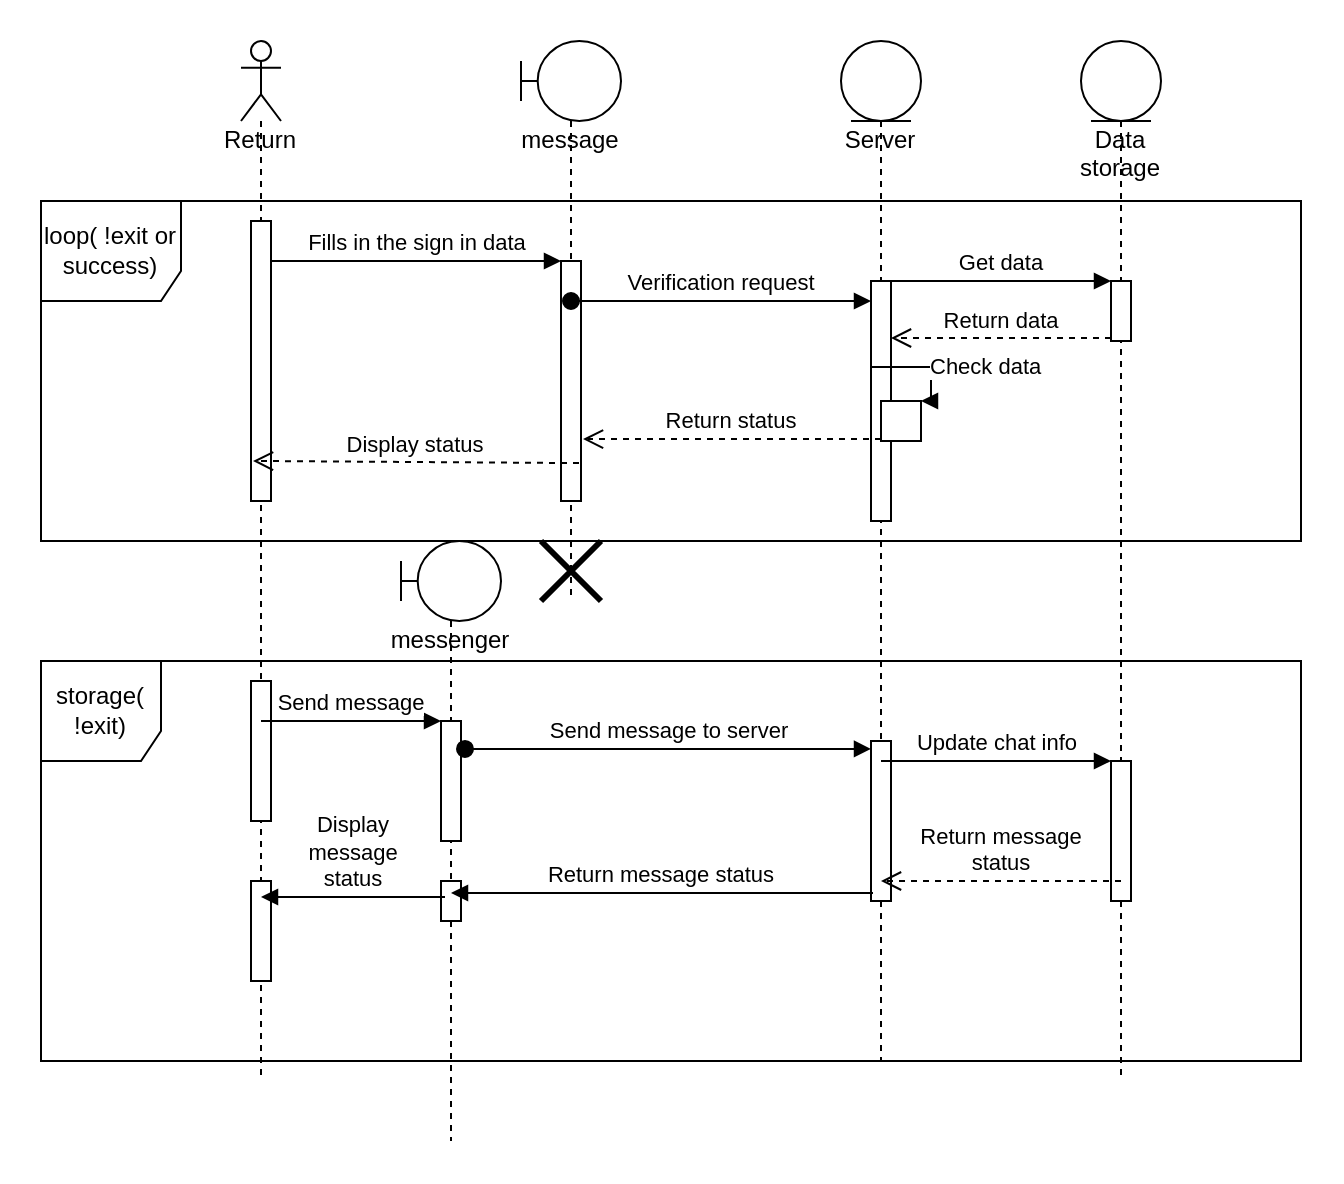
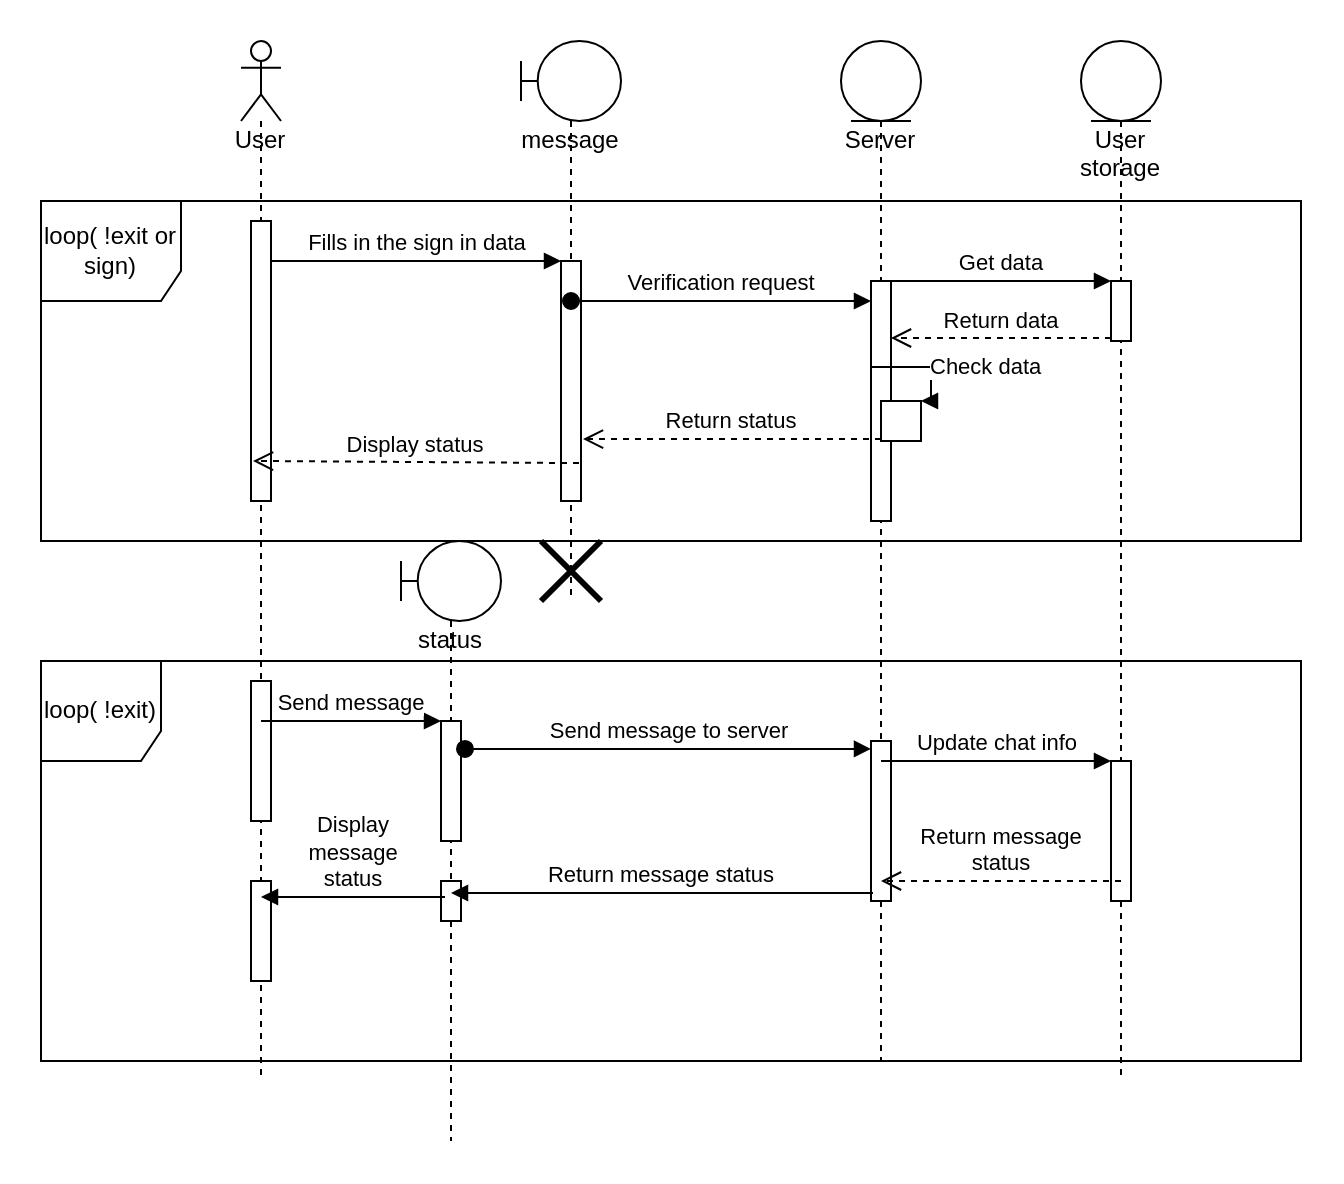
(261, 170) -> (261, 156)
(1121, 170) -> (1121, 170)
(111, 251) -> (111, 251)
(451, 656) -> (451, 641)
(101, 711) -> (101, 711)
